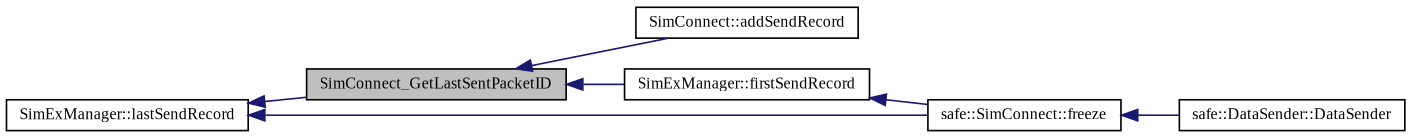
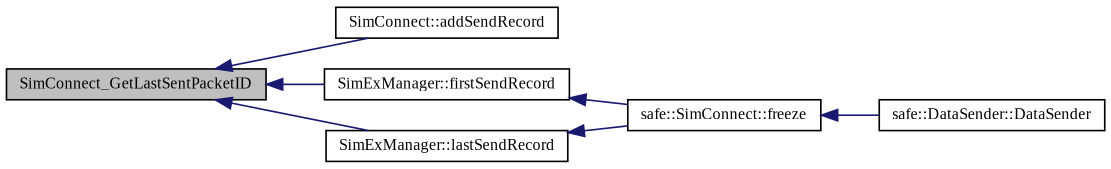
(286, 99) -> (300, 117)
